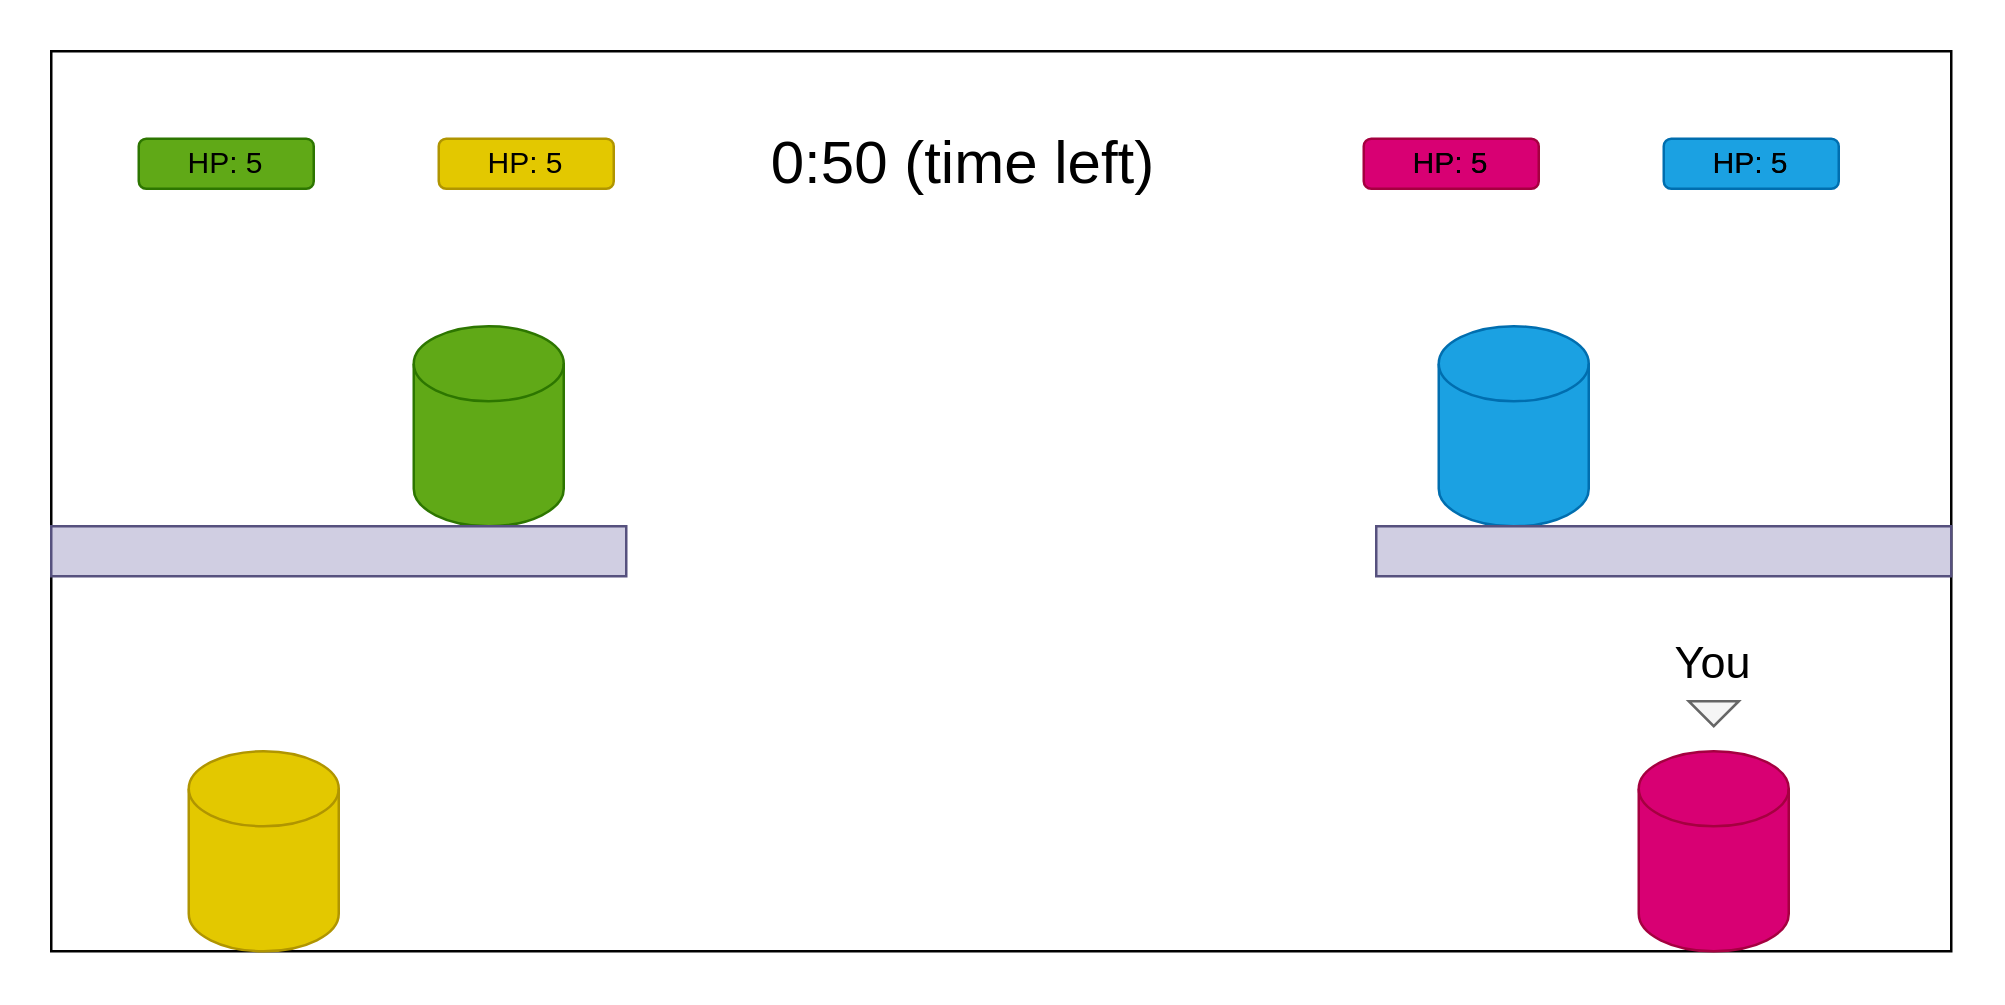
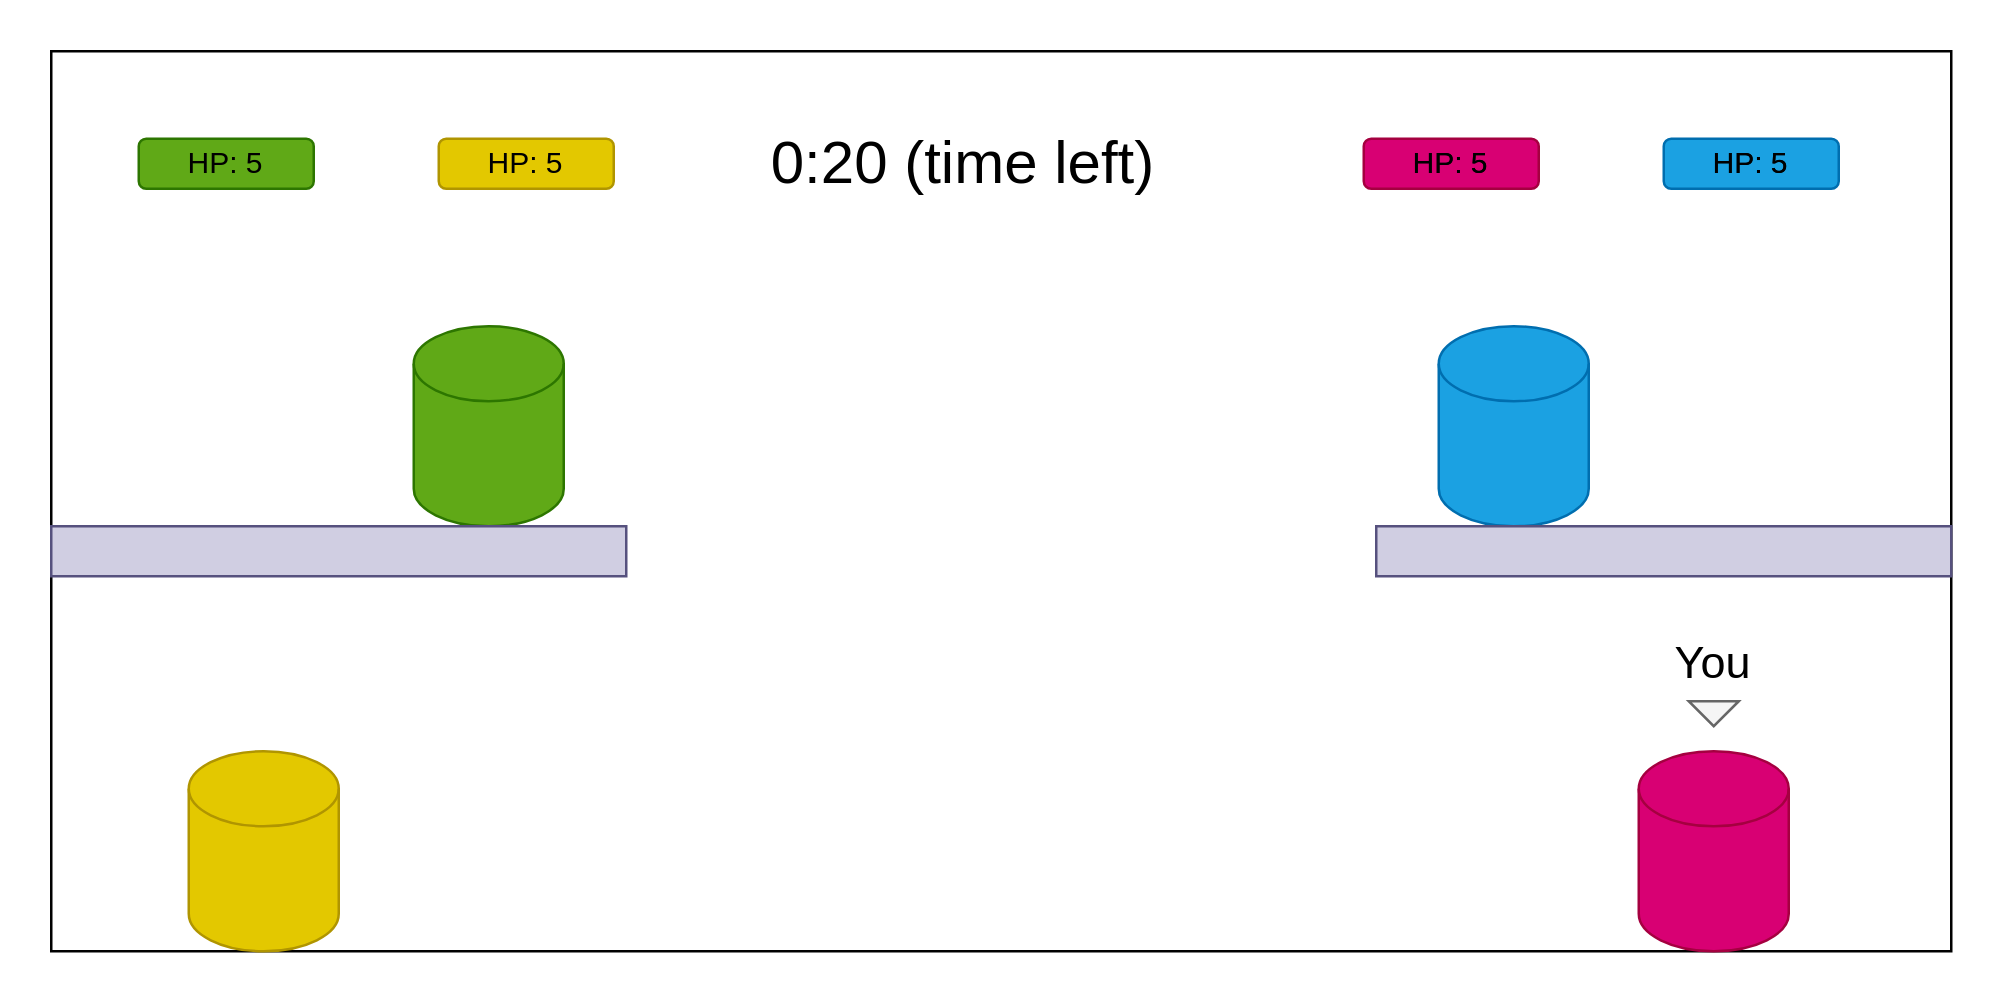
(964, 164) -> (964, 164)
